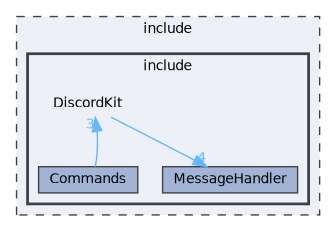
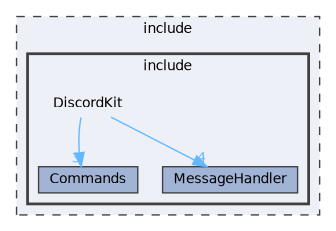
(97, 149) -> (79, 135)
